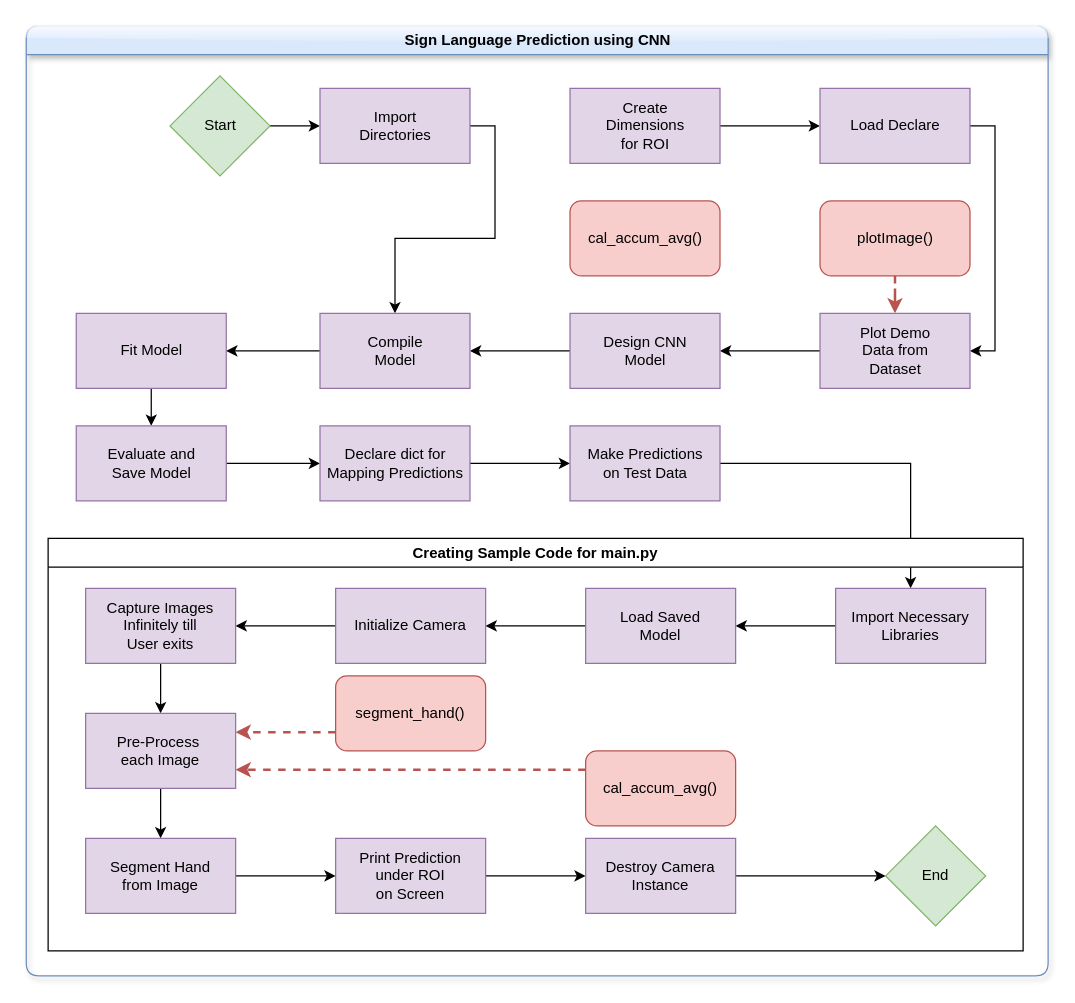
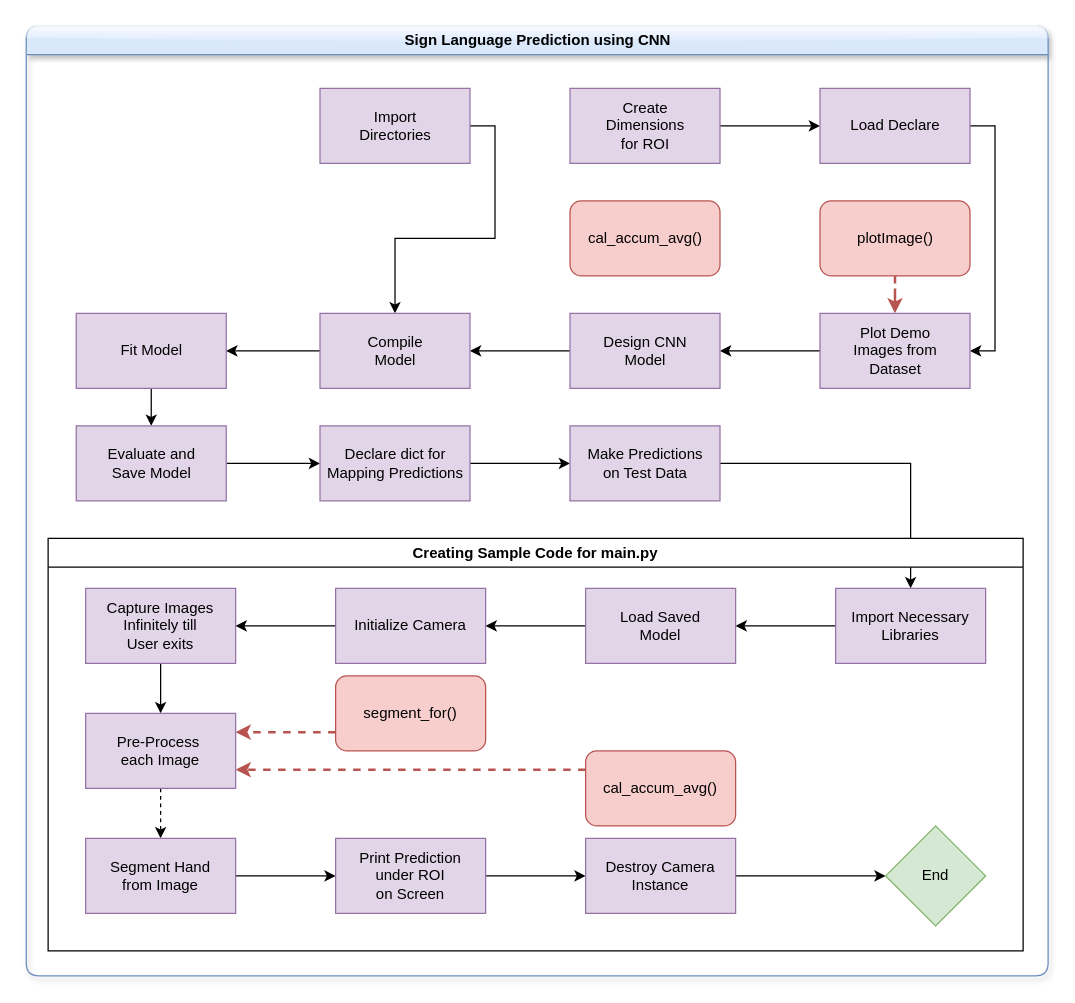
(220, 126) -> none
(291, 126) -> none
(896, 351) -> (896, 351)
(411, 713) -> (411, 713)
(161, 808) -> (161, 808)
